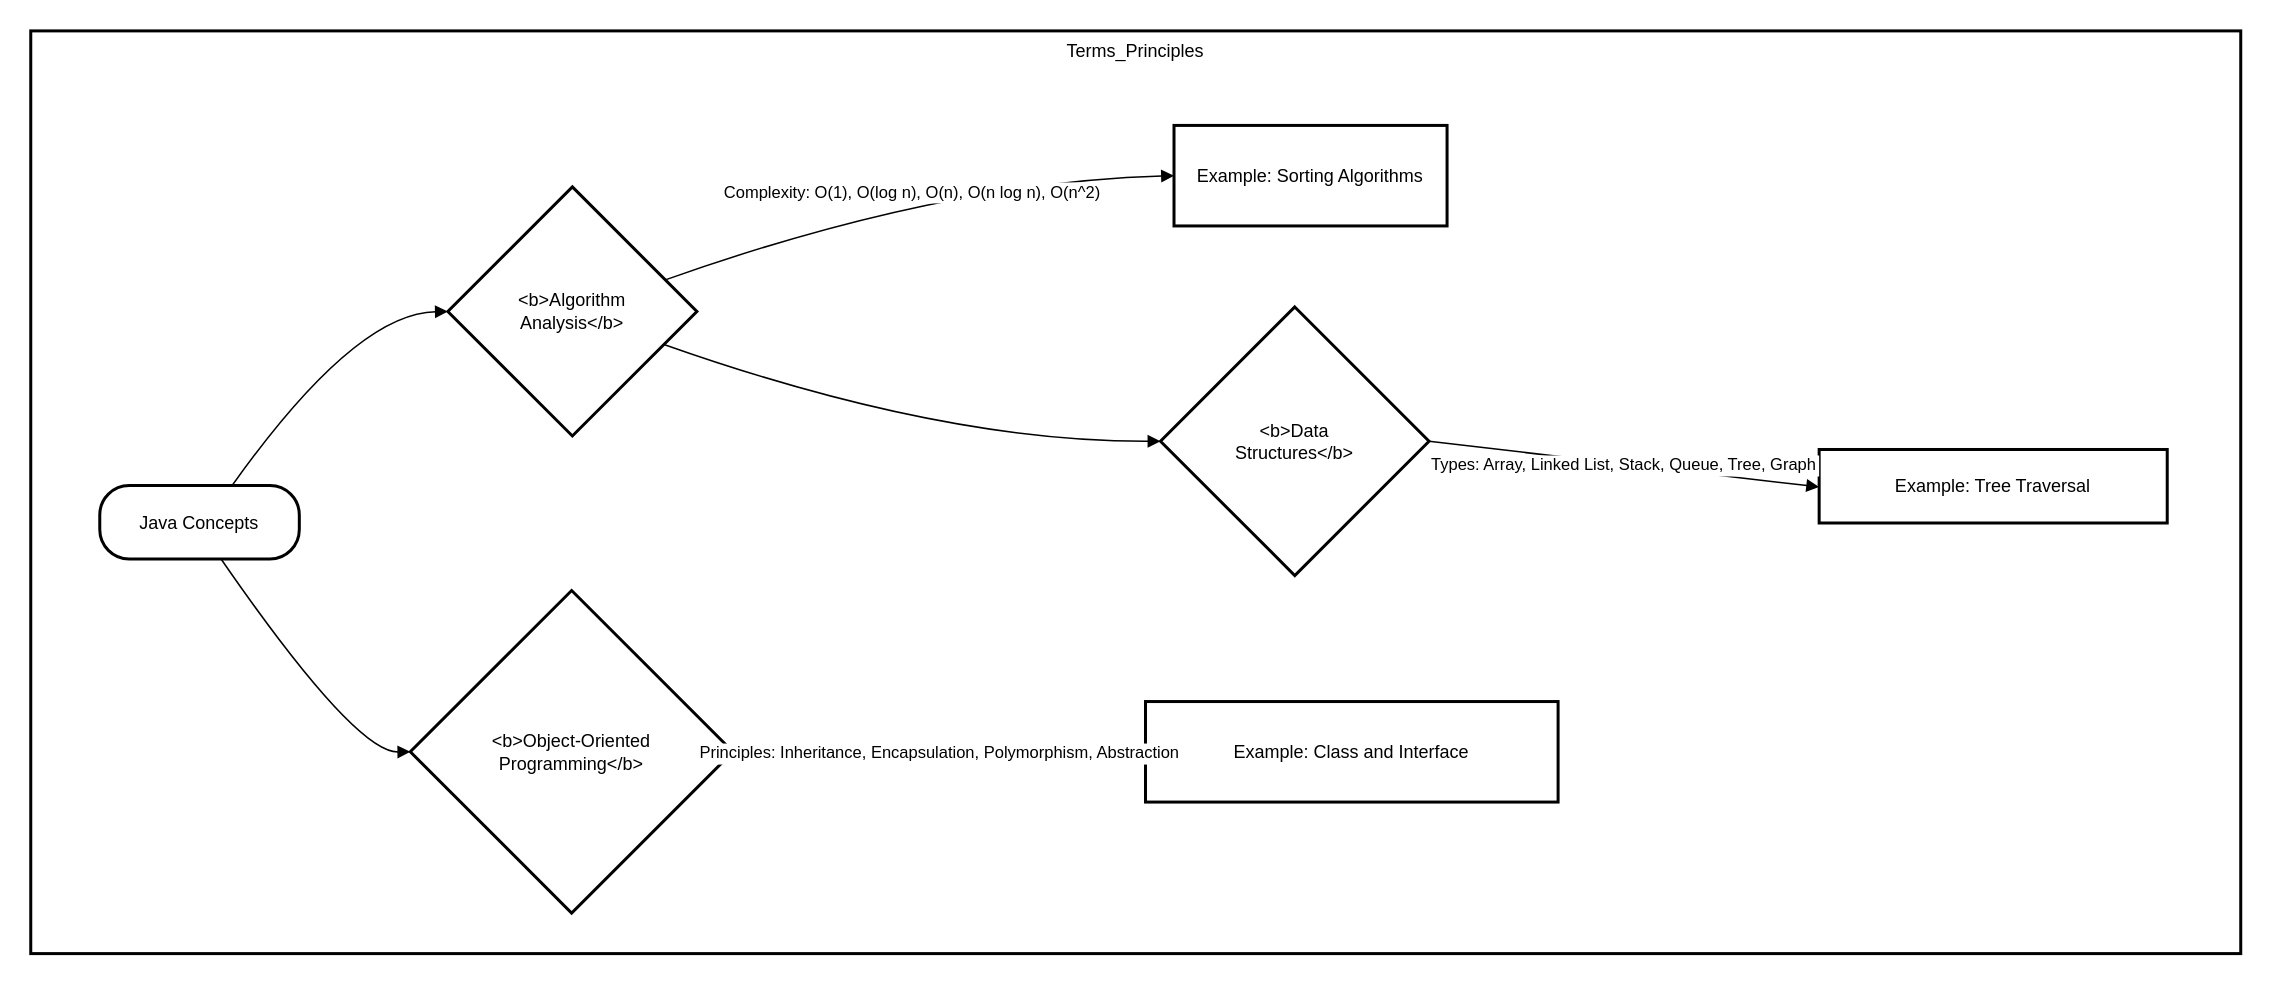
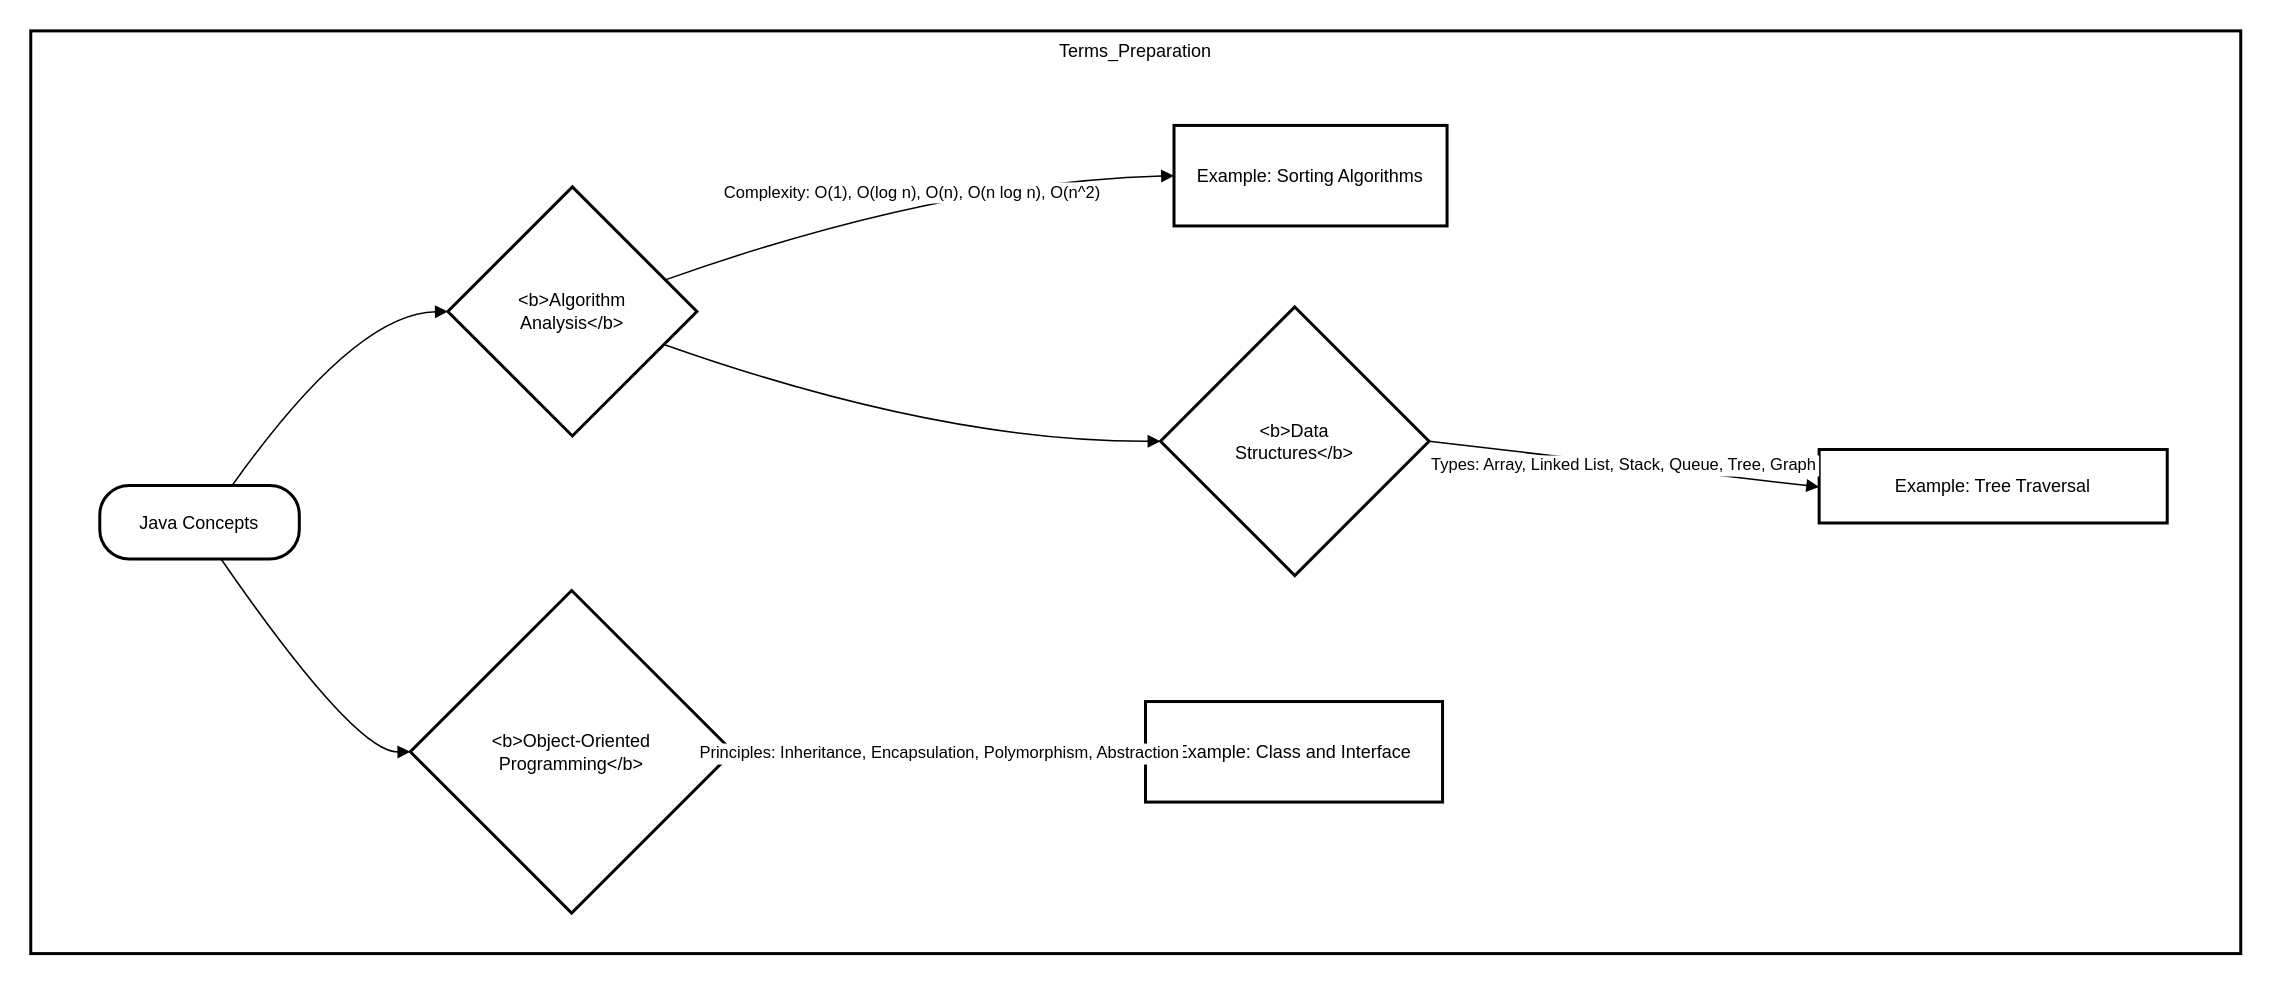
(1136, 52) -> (1136, 52)
(1352, 752) -> (1294, 752)
